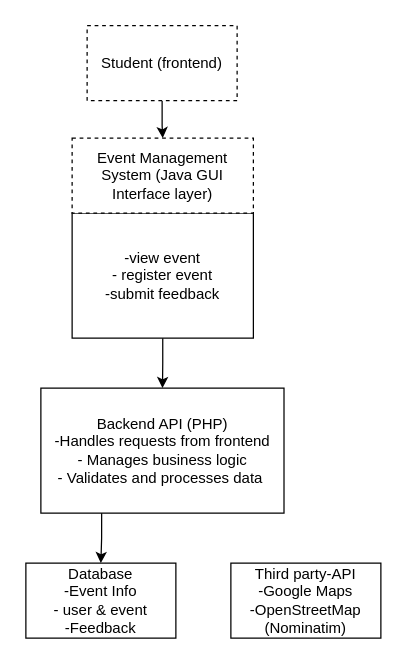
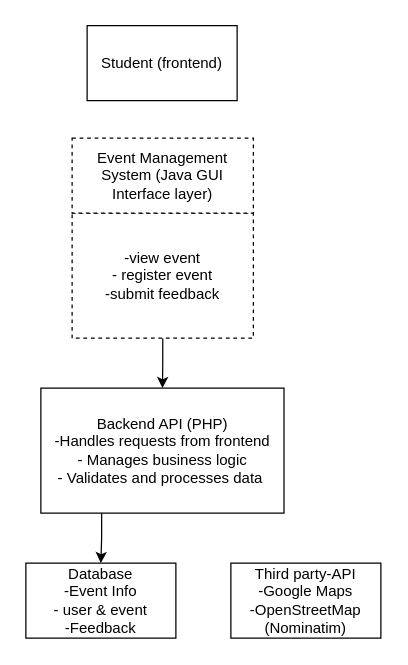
(162, 63) -> (162, 63)
(162, 115) -> none
(163, 276) -> (163, 276)
